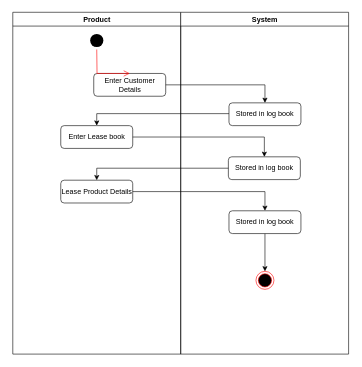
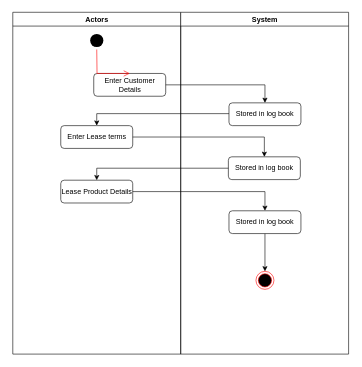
(97, 20) -> (97, 20)
(97, 137) -> (97, 137)
